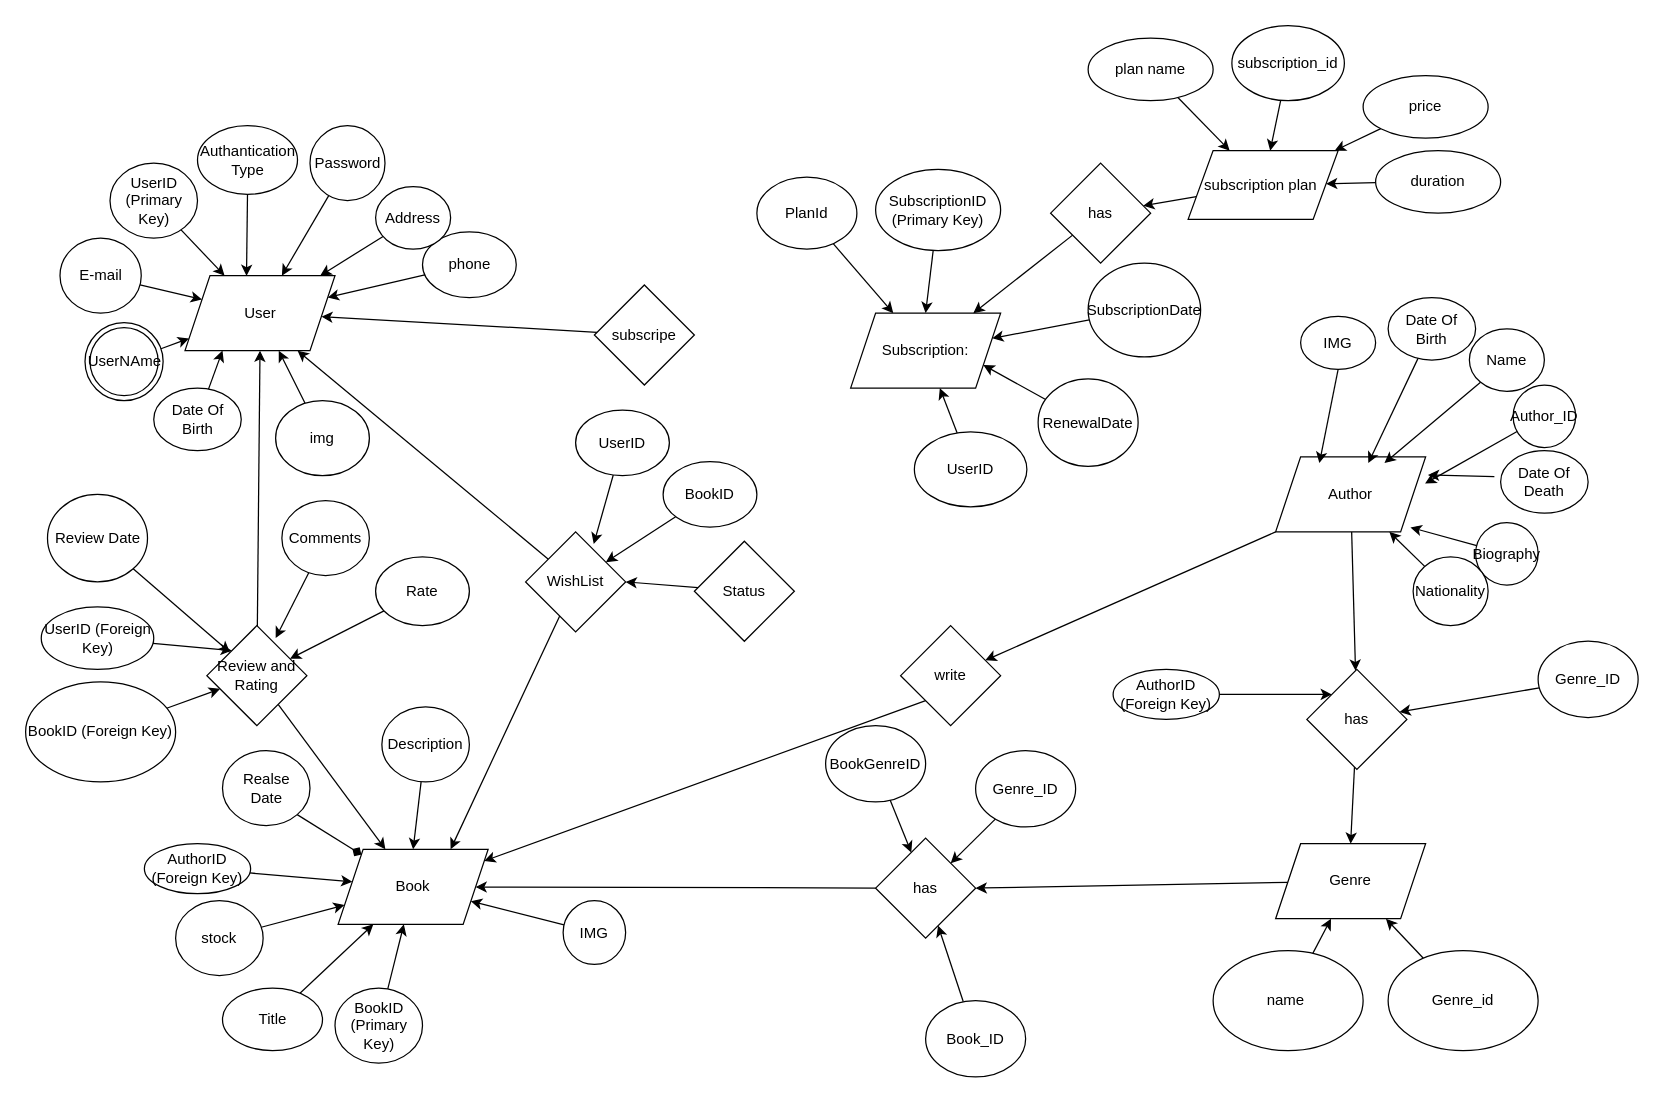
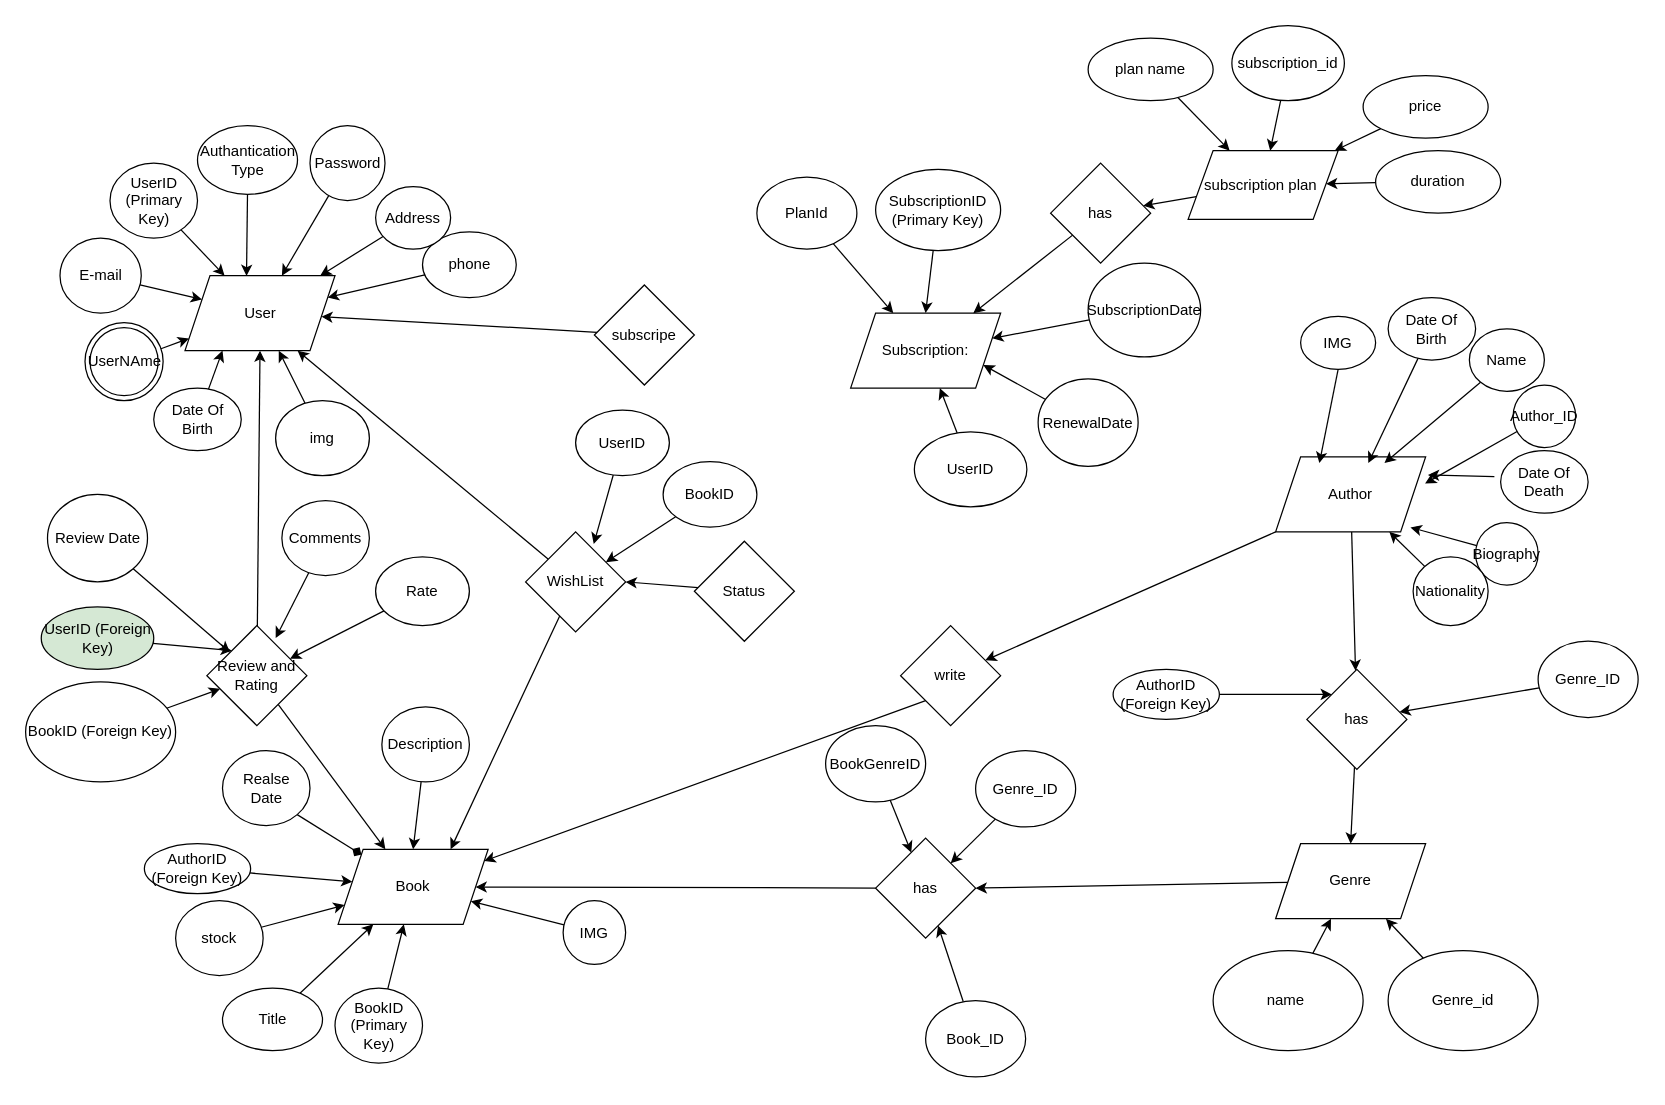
(98, 638) -> (98, 638)
